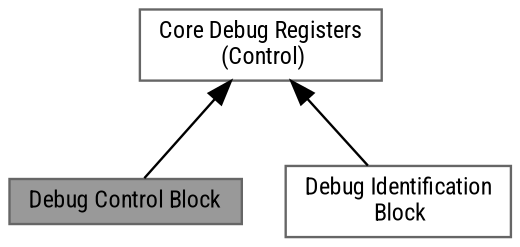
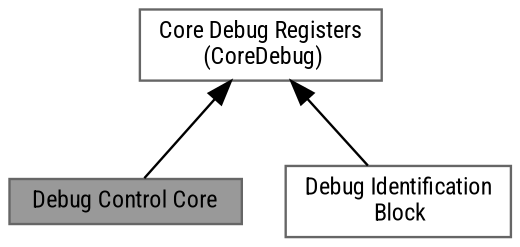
(261, 45) -> (261, 45)
(126, 202) -> (126, 202)
